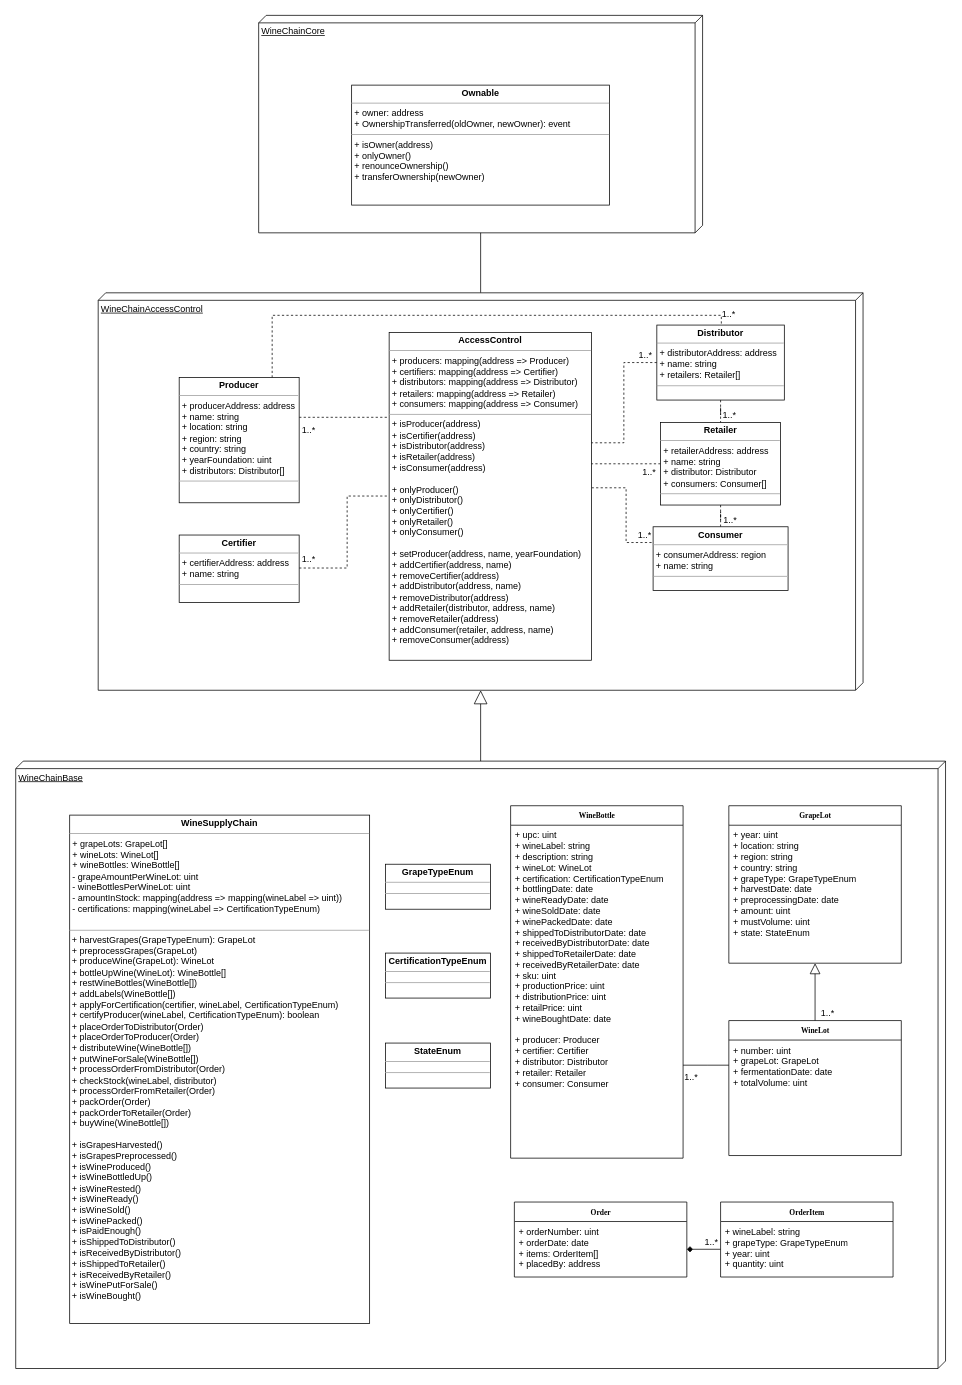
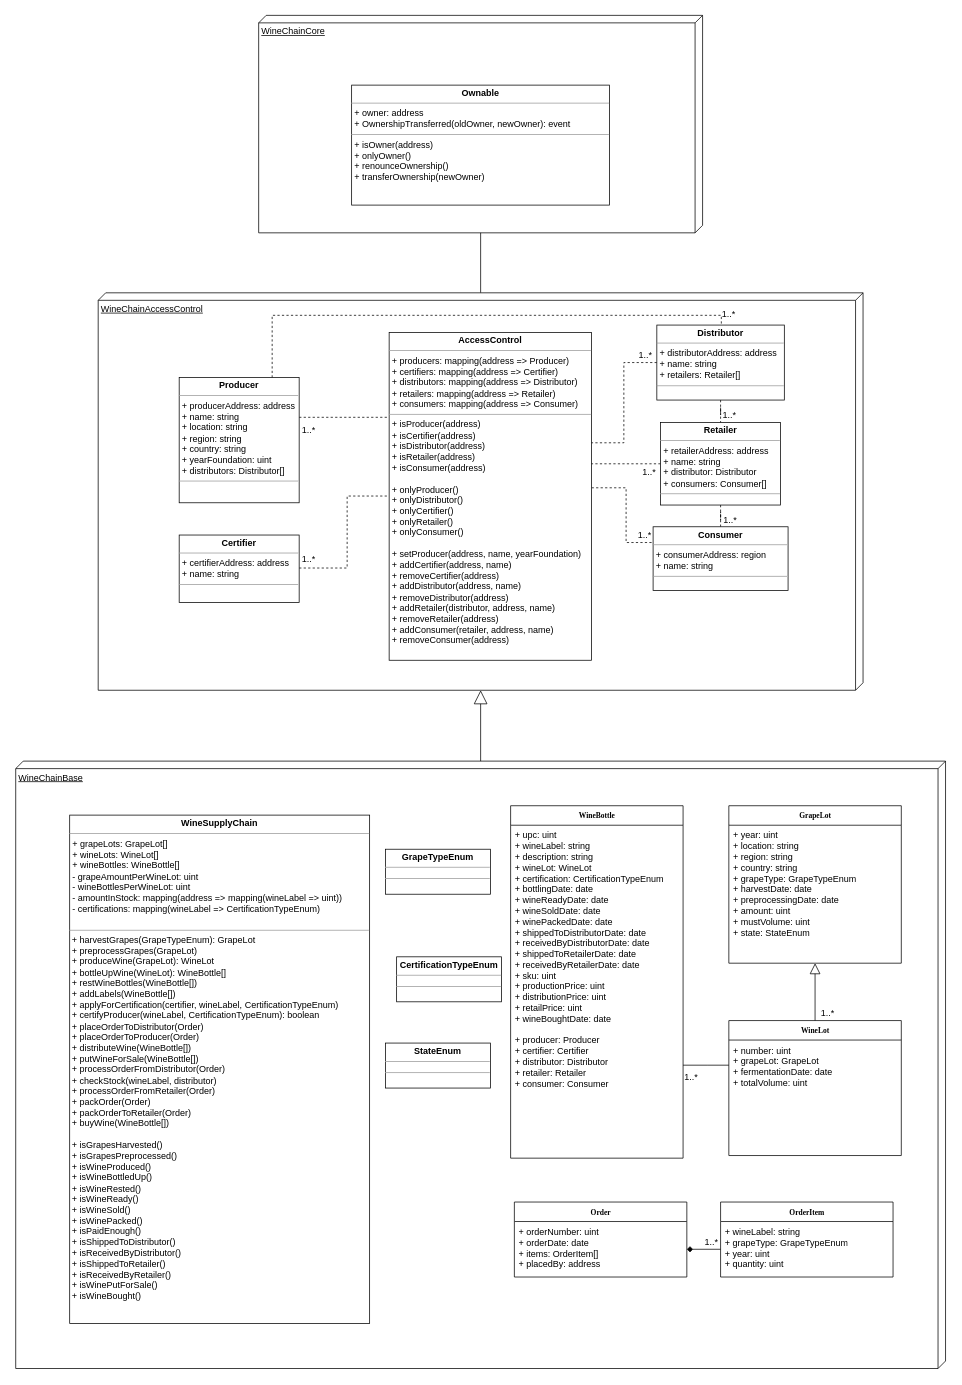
(438, 887) -> (438, 872)
(438, 976) -> (449, 980)
